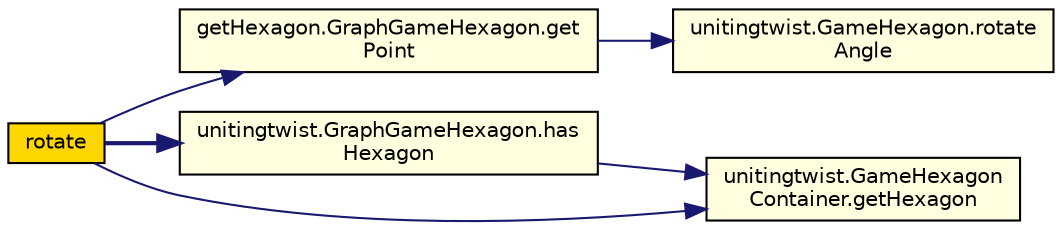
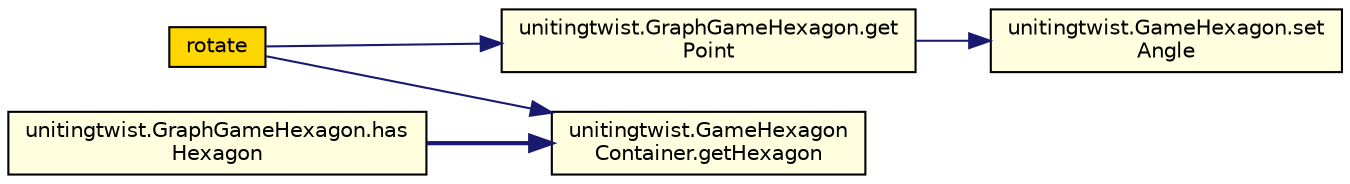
(389, 41) -> (709, 41)
(863, 41) -> (1166, 41)
(132, 143) -> none
(641, 168) -> (478, 143)
